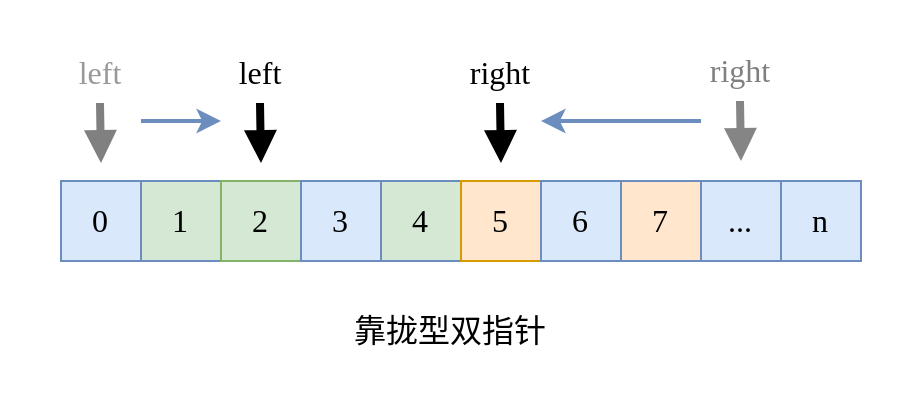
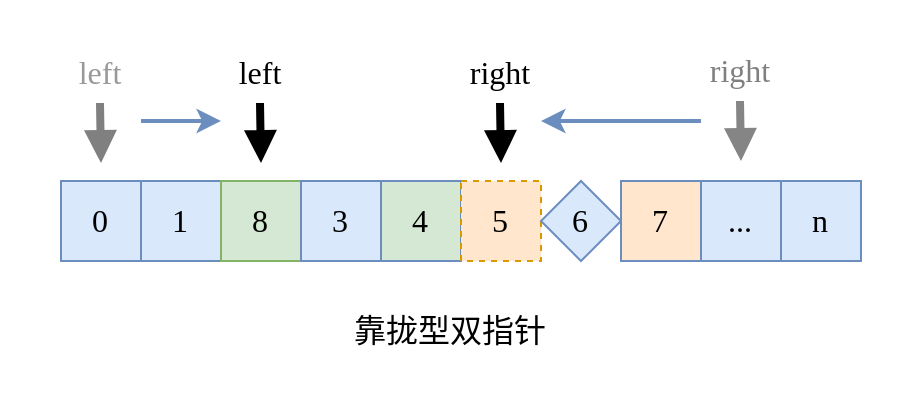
(181, 221) -> (181, 221)
(261, 221) -> (261, 221)
(501, 221) -> (501, 221)
(581, 221) -> (581, 221)
